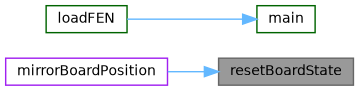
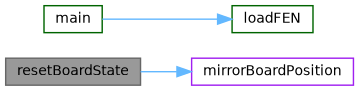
(185, 19) -> (160, 19)
(186, 72) -> (159, 72)
